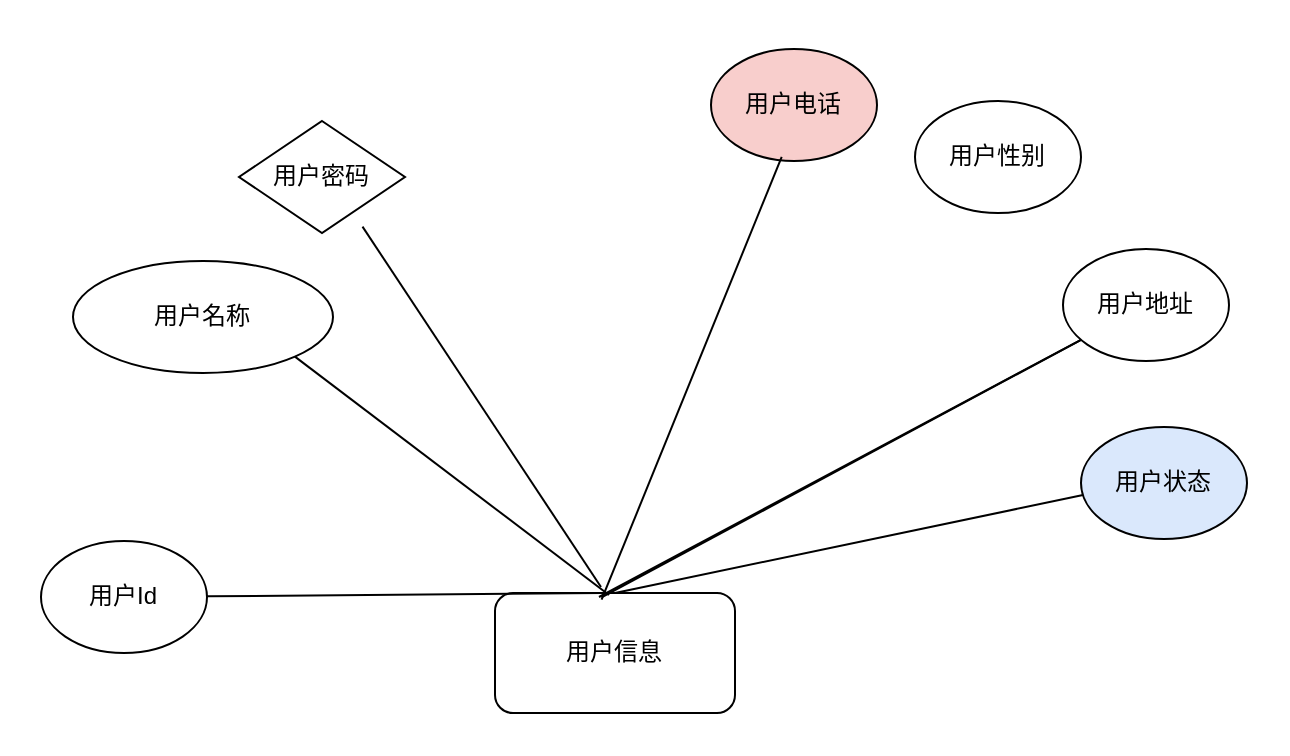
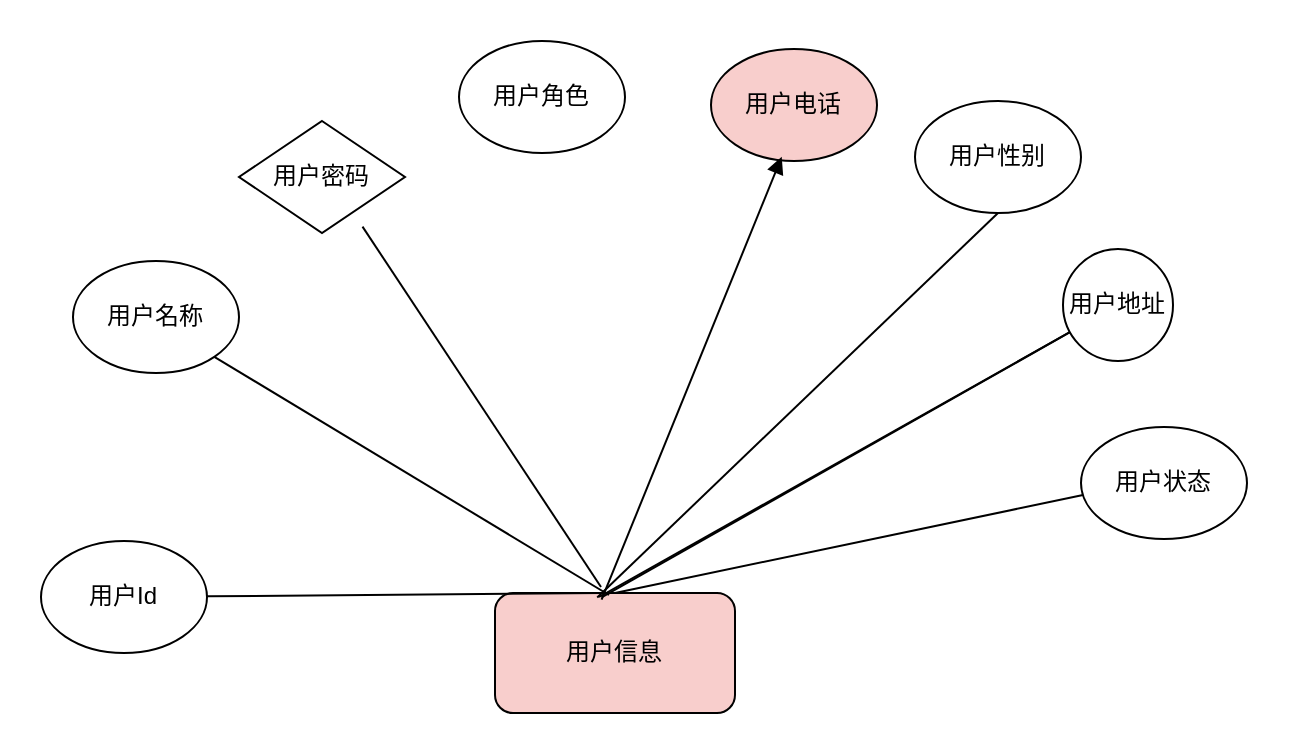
none -> (542, 97)
(778, 167) -> (775, 173)
(1146, 305) -> (1118, 305)
(203, 317) -> (156, 317)
none -> (804, 399)
(1164, 483) -> (1164, 483)
(615, 653) -> (615, 653)
